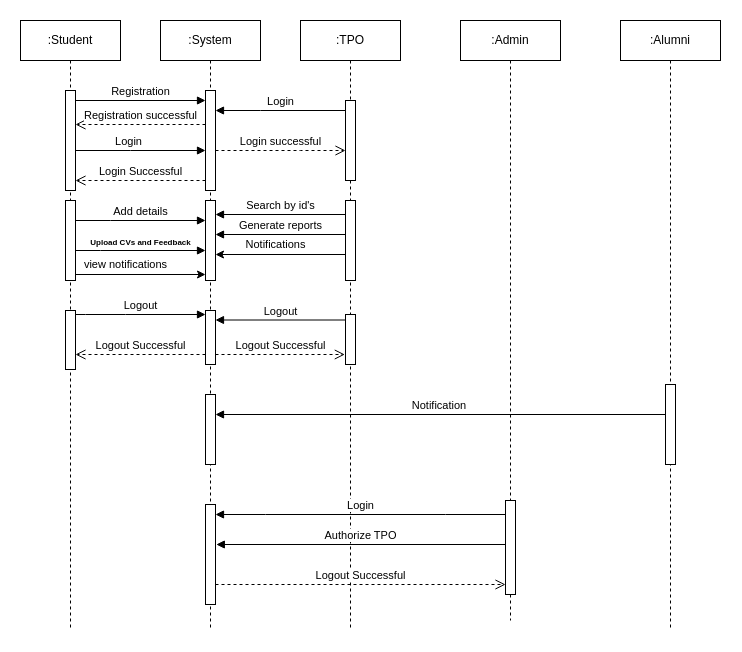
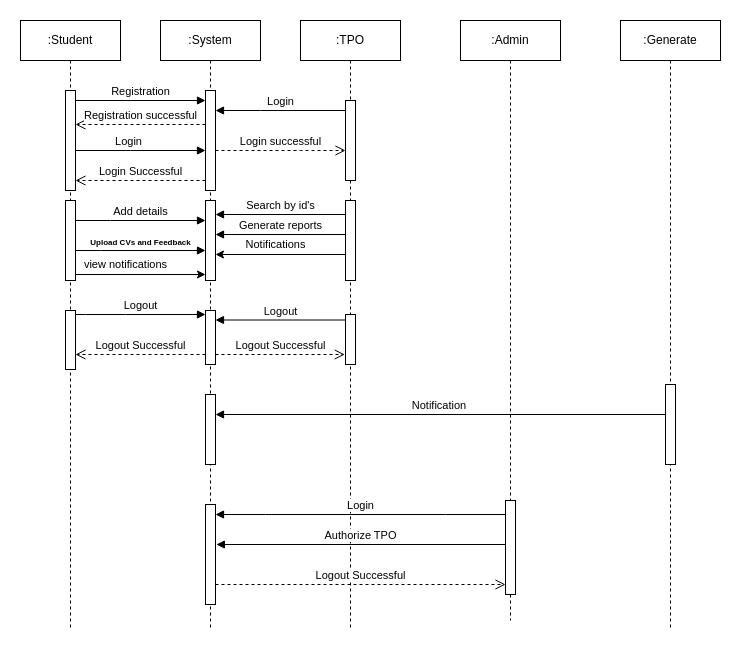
(671, 41) -> (671, 41)
